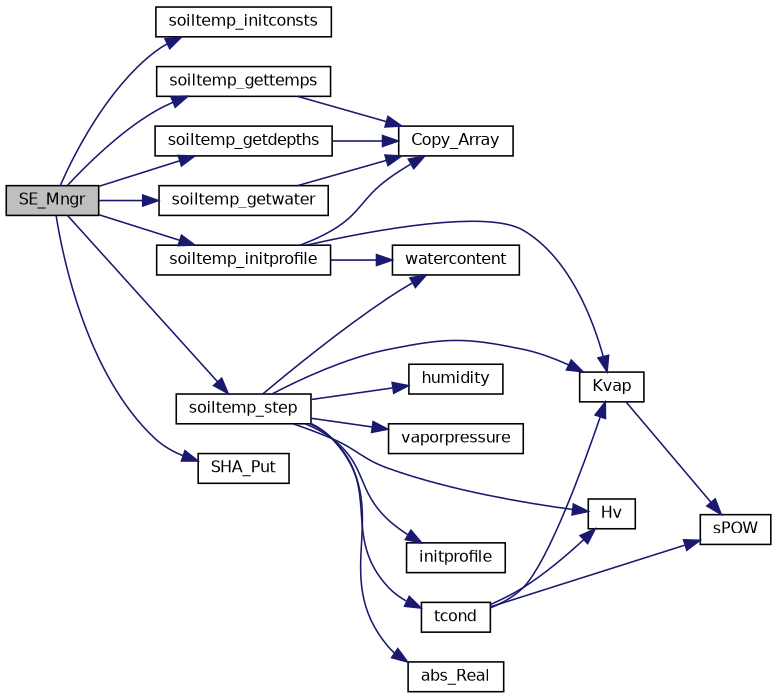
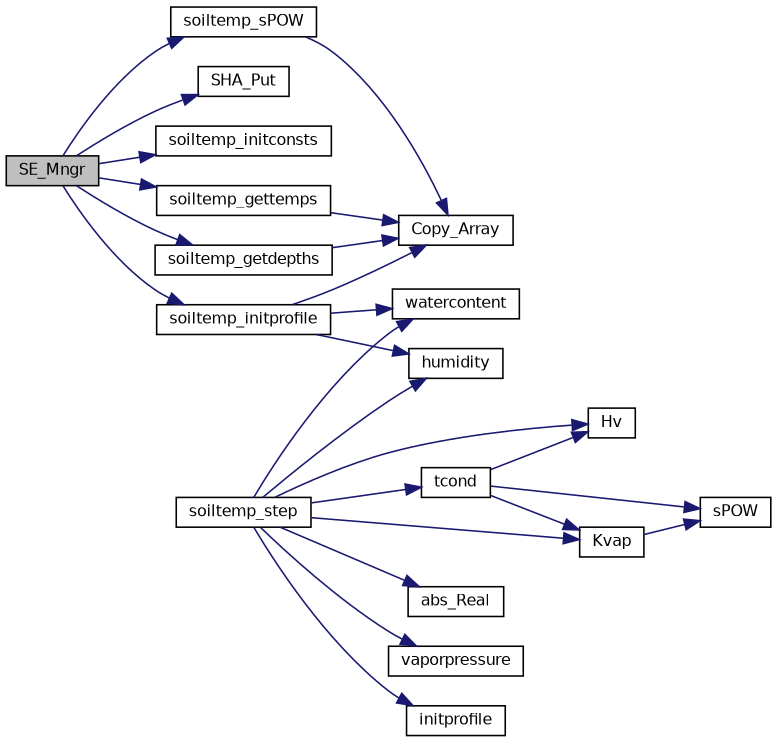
(244, 201) -> (244, 22)
(491, 222) -> (355, 343)
(143, 299) -> none
